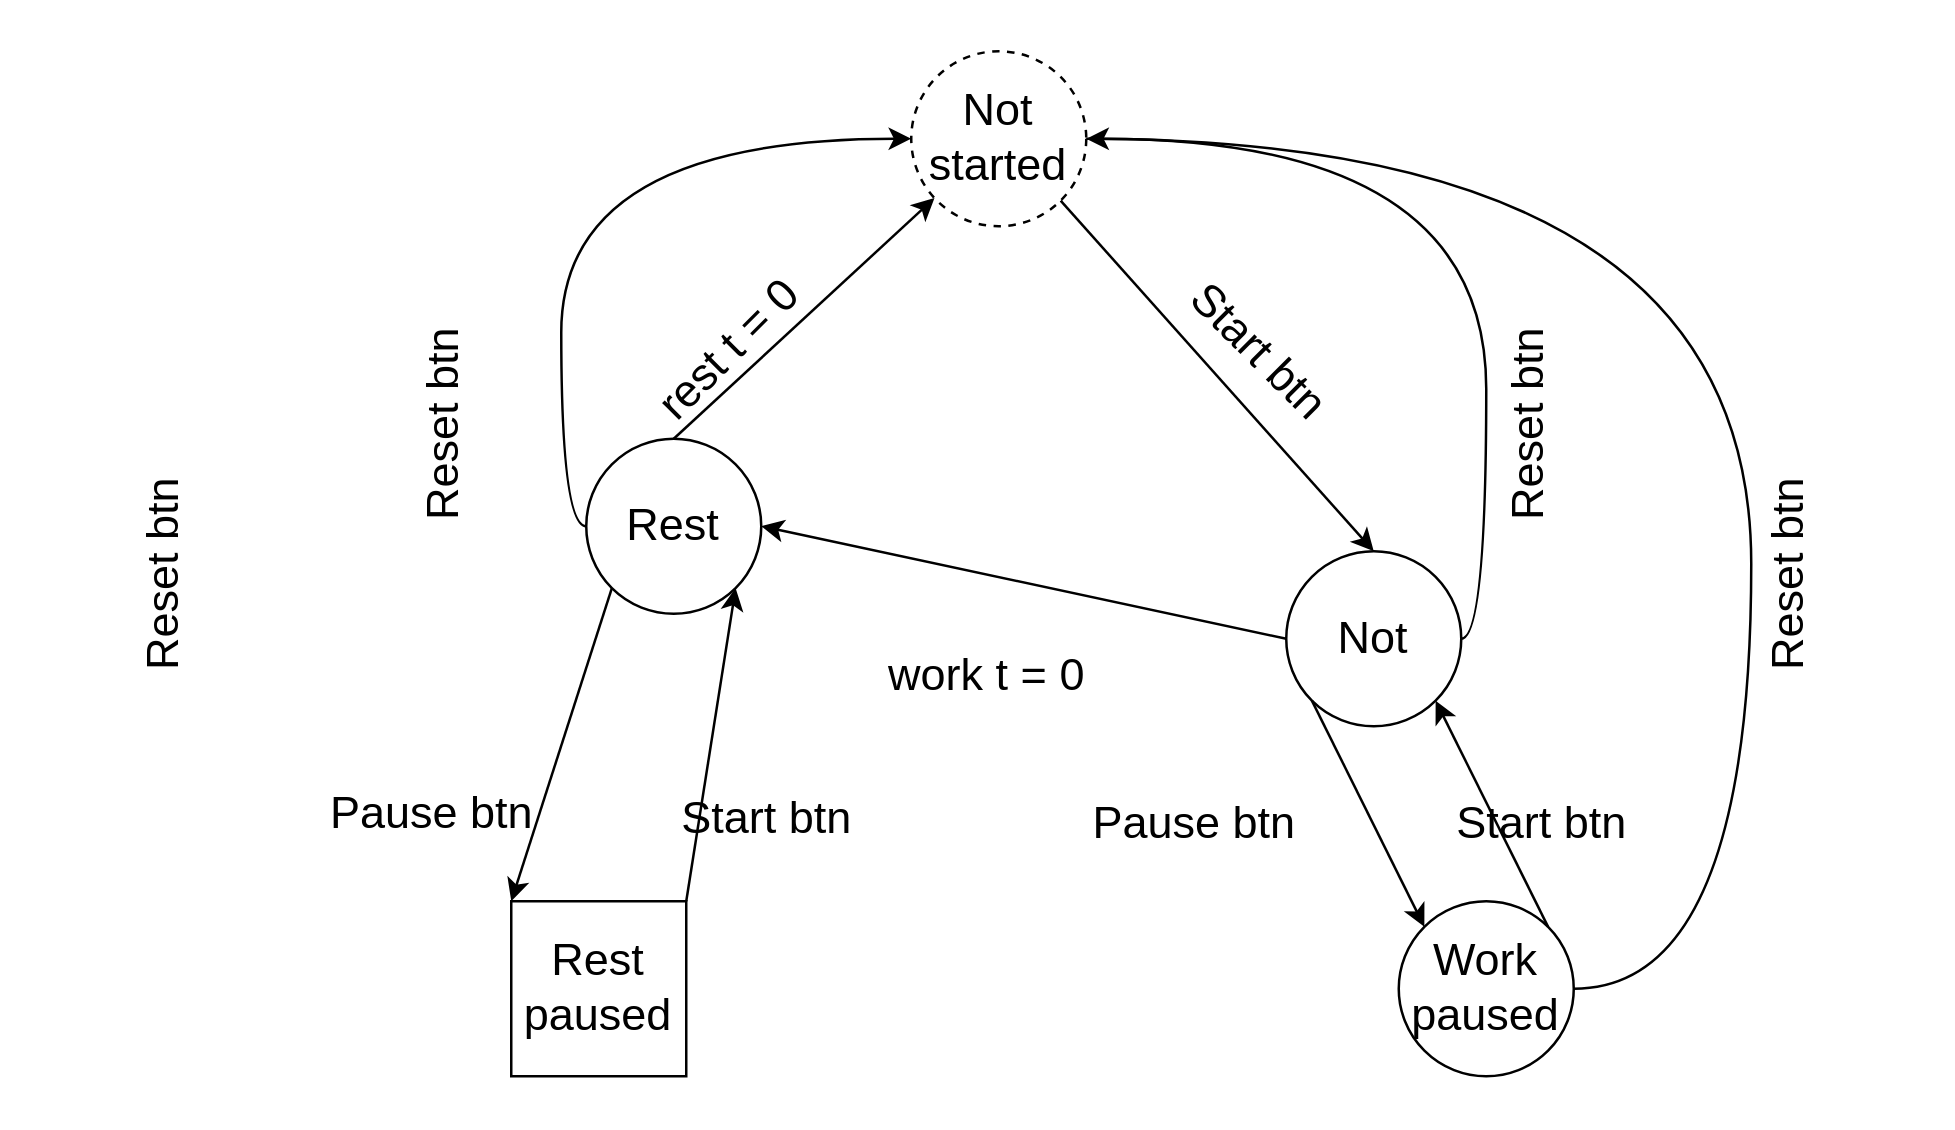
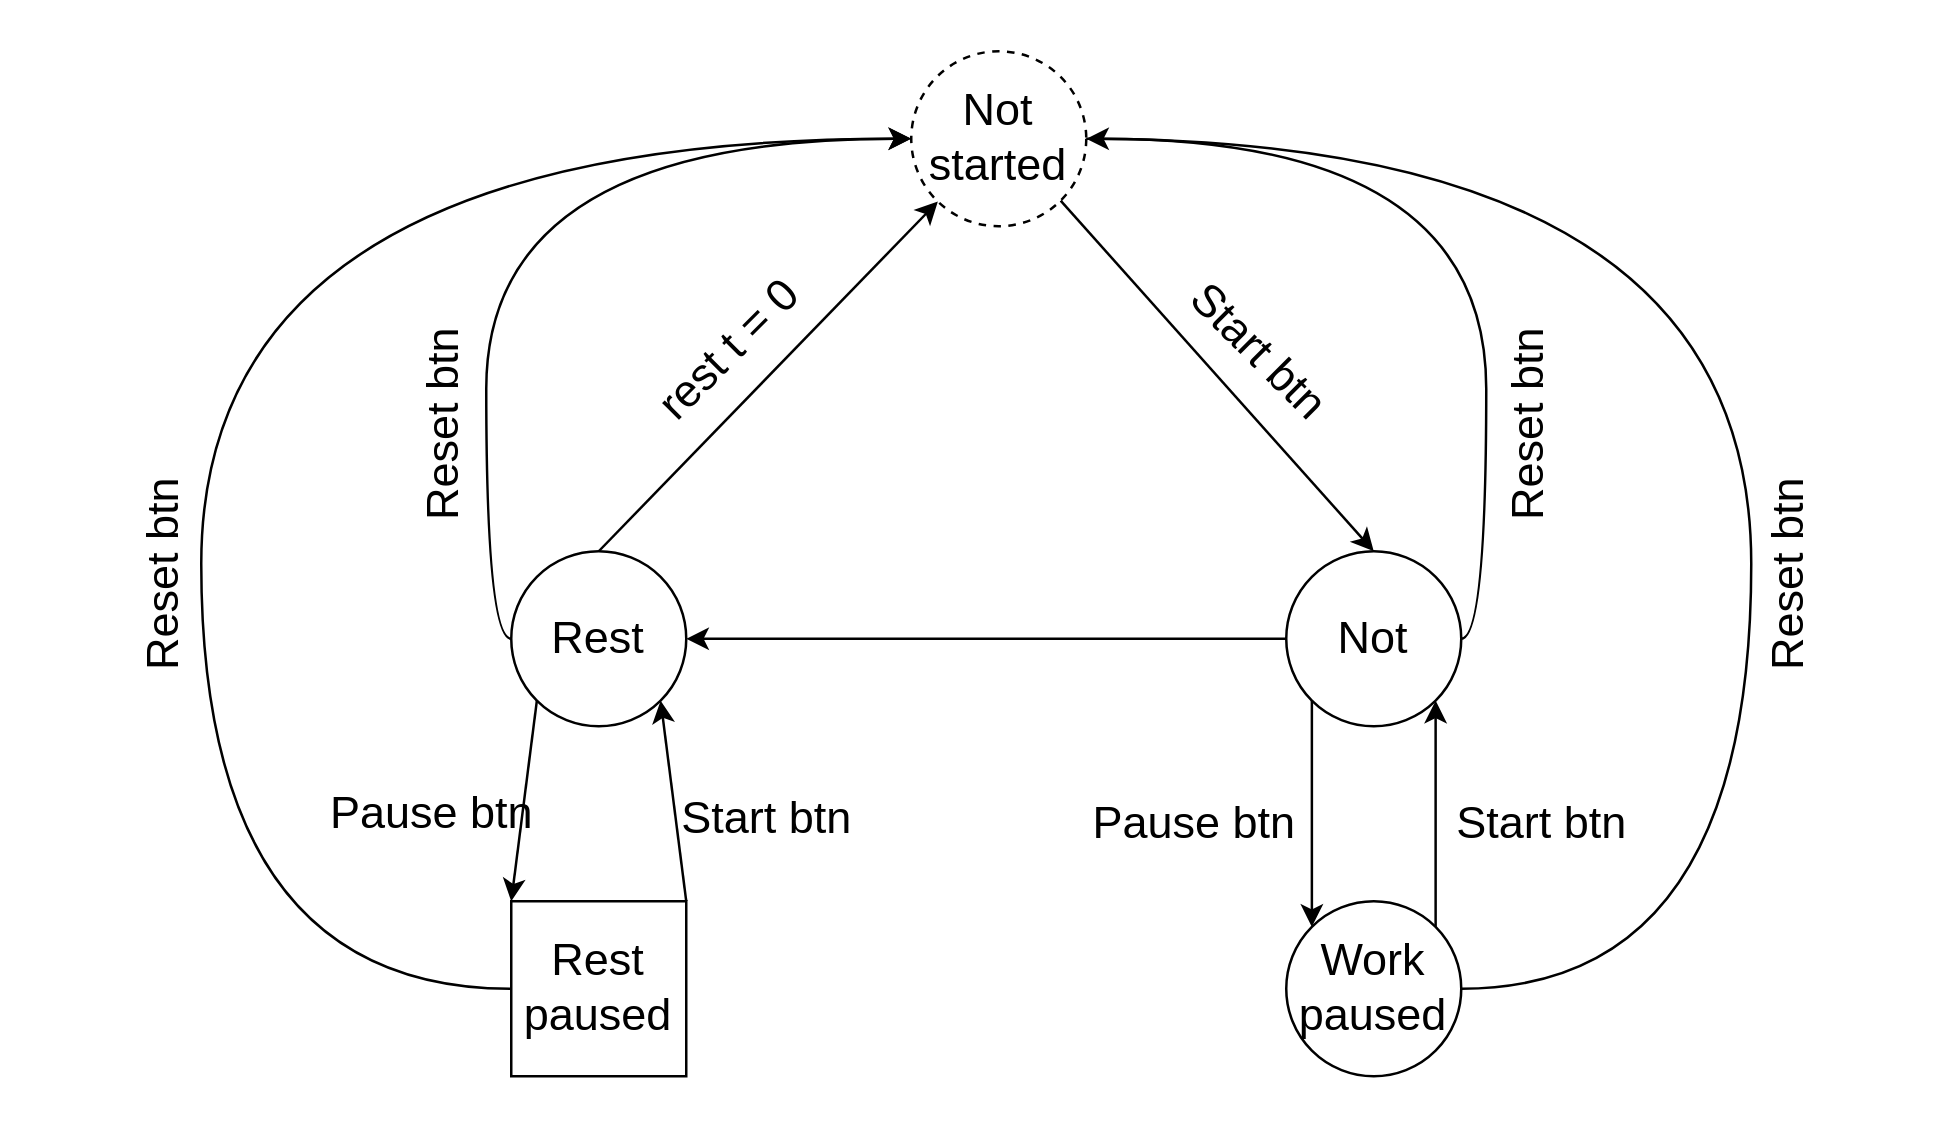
none -> (212, 469)
(674, 526) -> (599, 639)
(986, 676) -> none
(1486, 989) -> (1374, 989)
